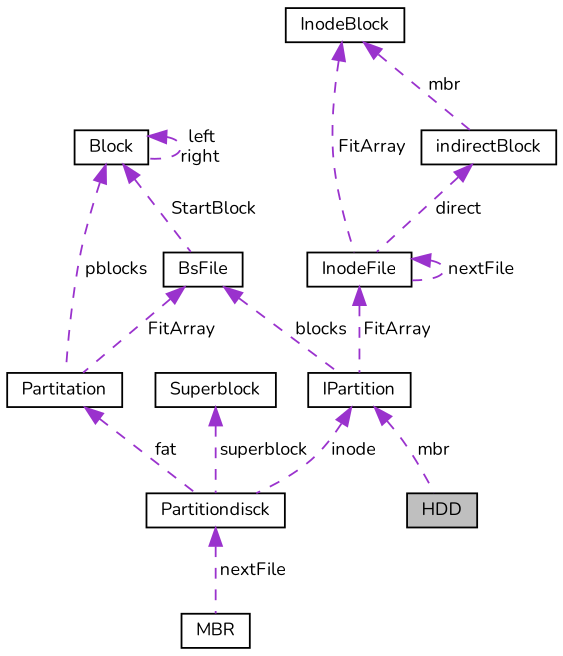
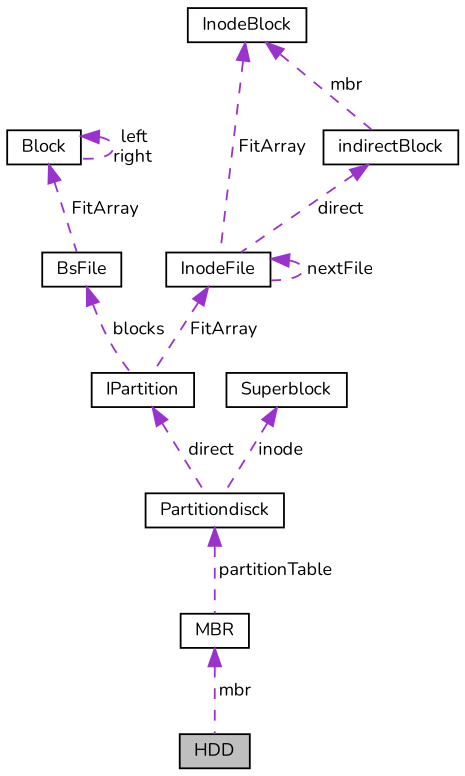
(212, 209) -> (103, 209)
(65, 390) -> none
(262, 450) -> (279, 450)
(352, 450) -> (209, 450)
(413, 455) -> (215, 700)
(252, 571) -> (274, 571)
